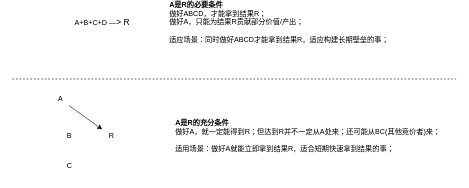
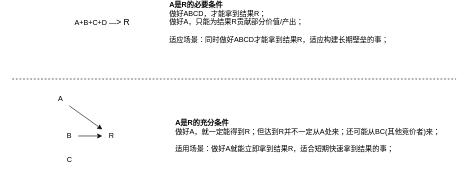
none -> (96, 136)
(69, 166) -> (69, 160)
